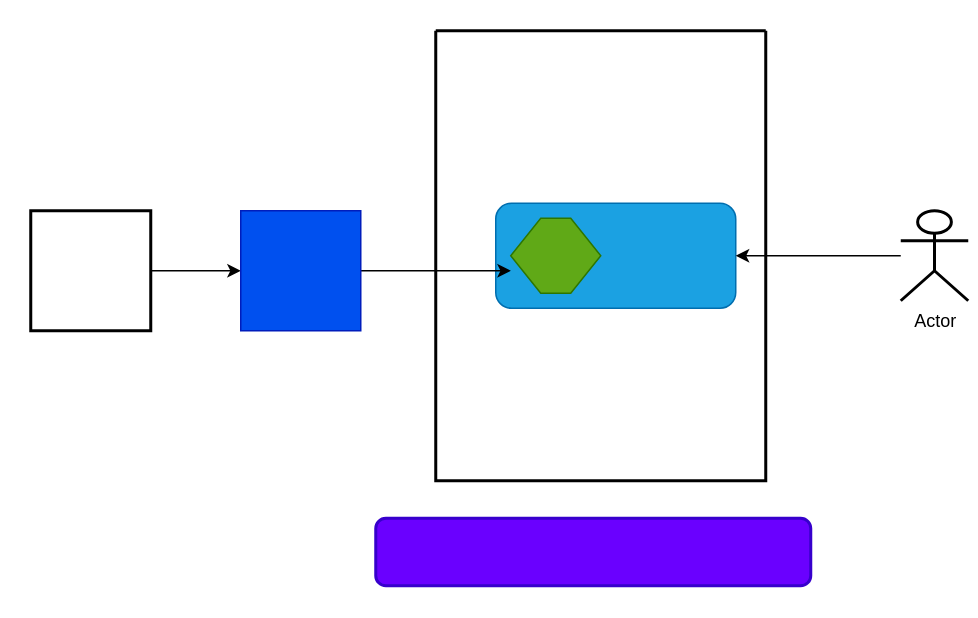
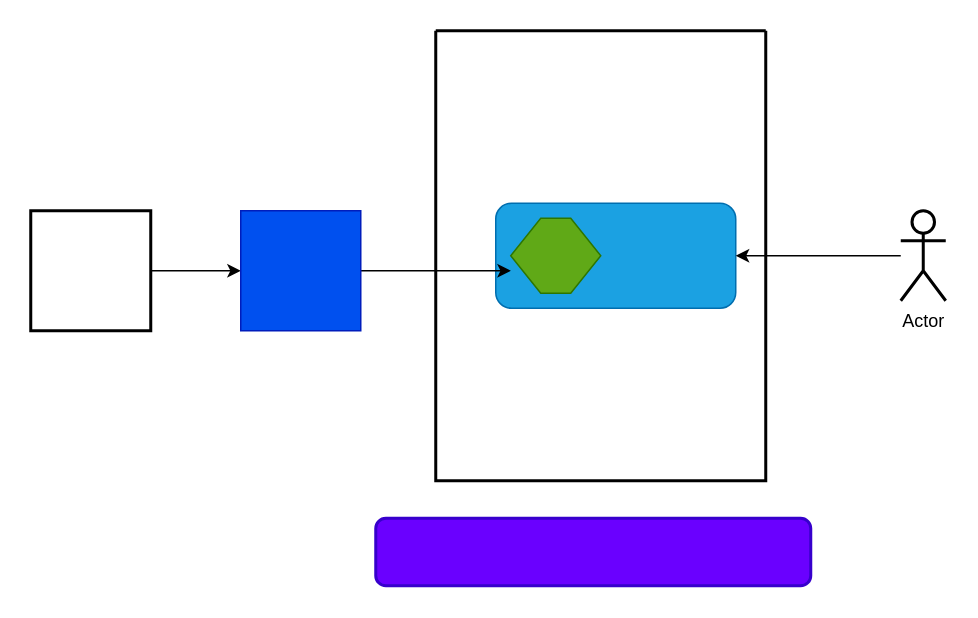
(935, 256) -> (923, 256)
